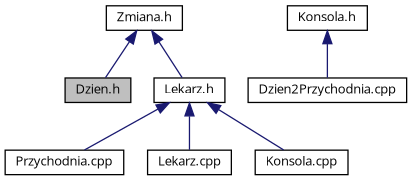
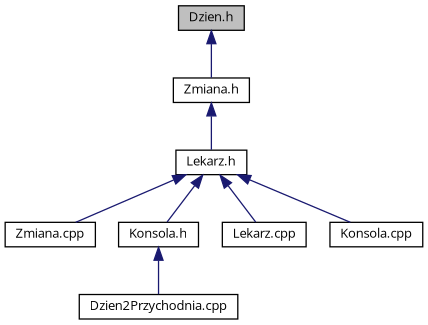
(117, 60) -> (211, 61)
(64, 162) -> (50, 235)
none -> (181, 204)
